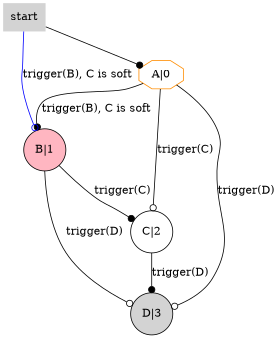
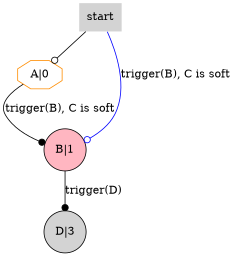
(91, 45) -> (71, 45)
(219, 197) -> none
(152, 232) -> none
(64, 250) -> (65, 188)
